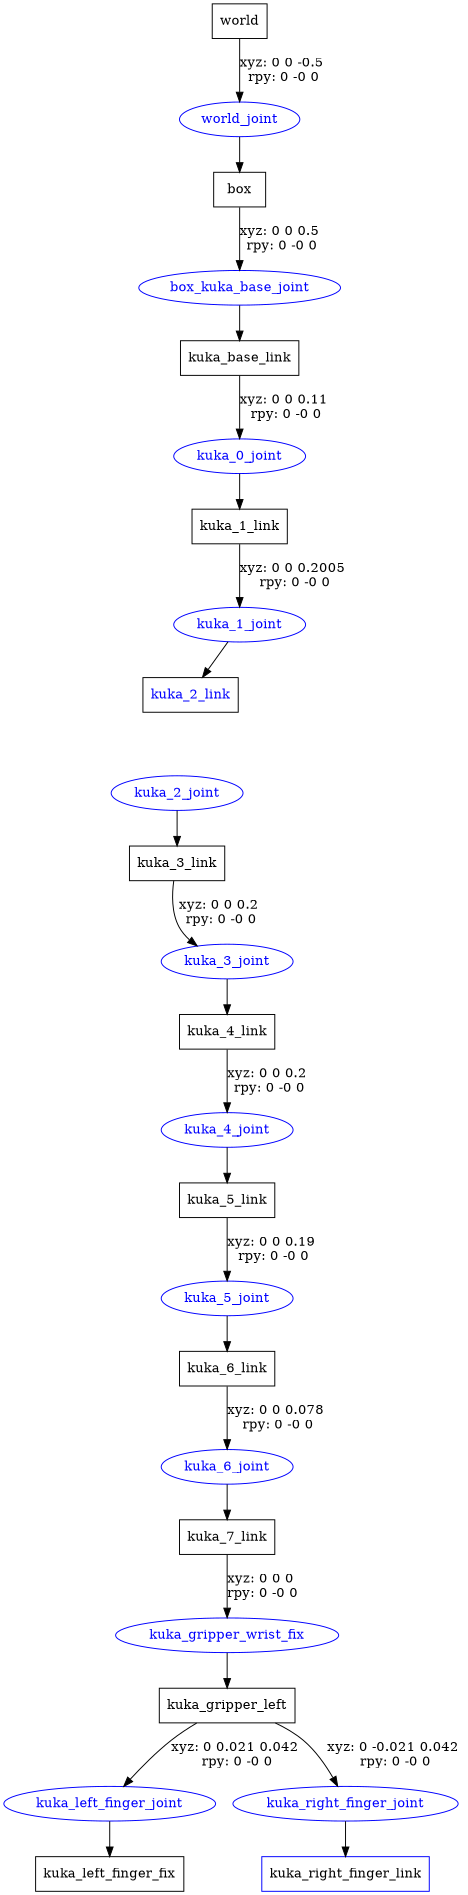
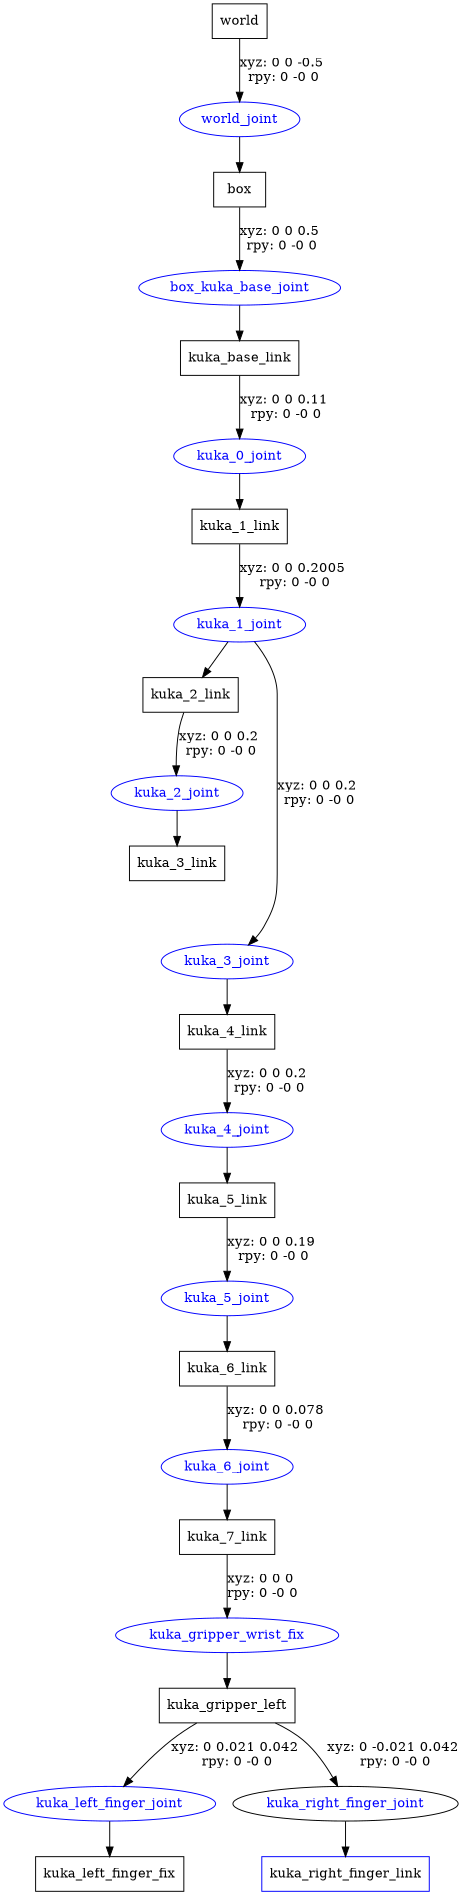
(191, 695) -> (191, 695)
none -> (178, 739)
(174, 912) -> (277, 790)
(346, 1804) -> (346, 1804)
